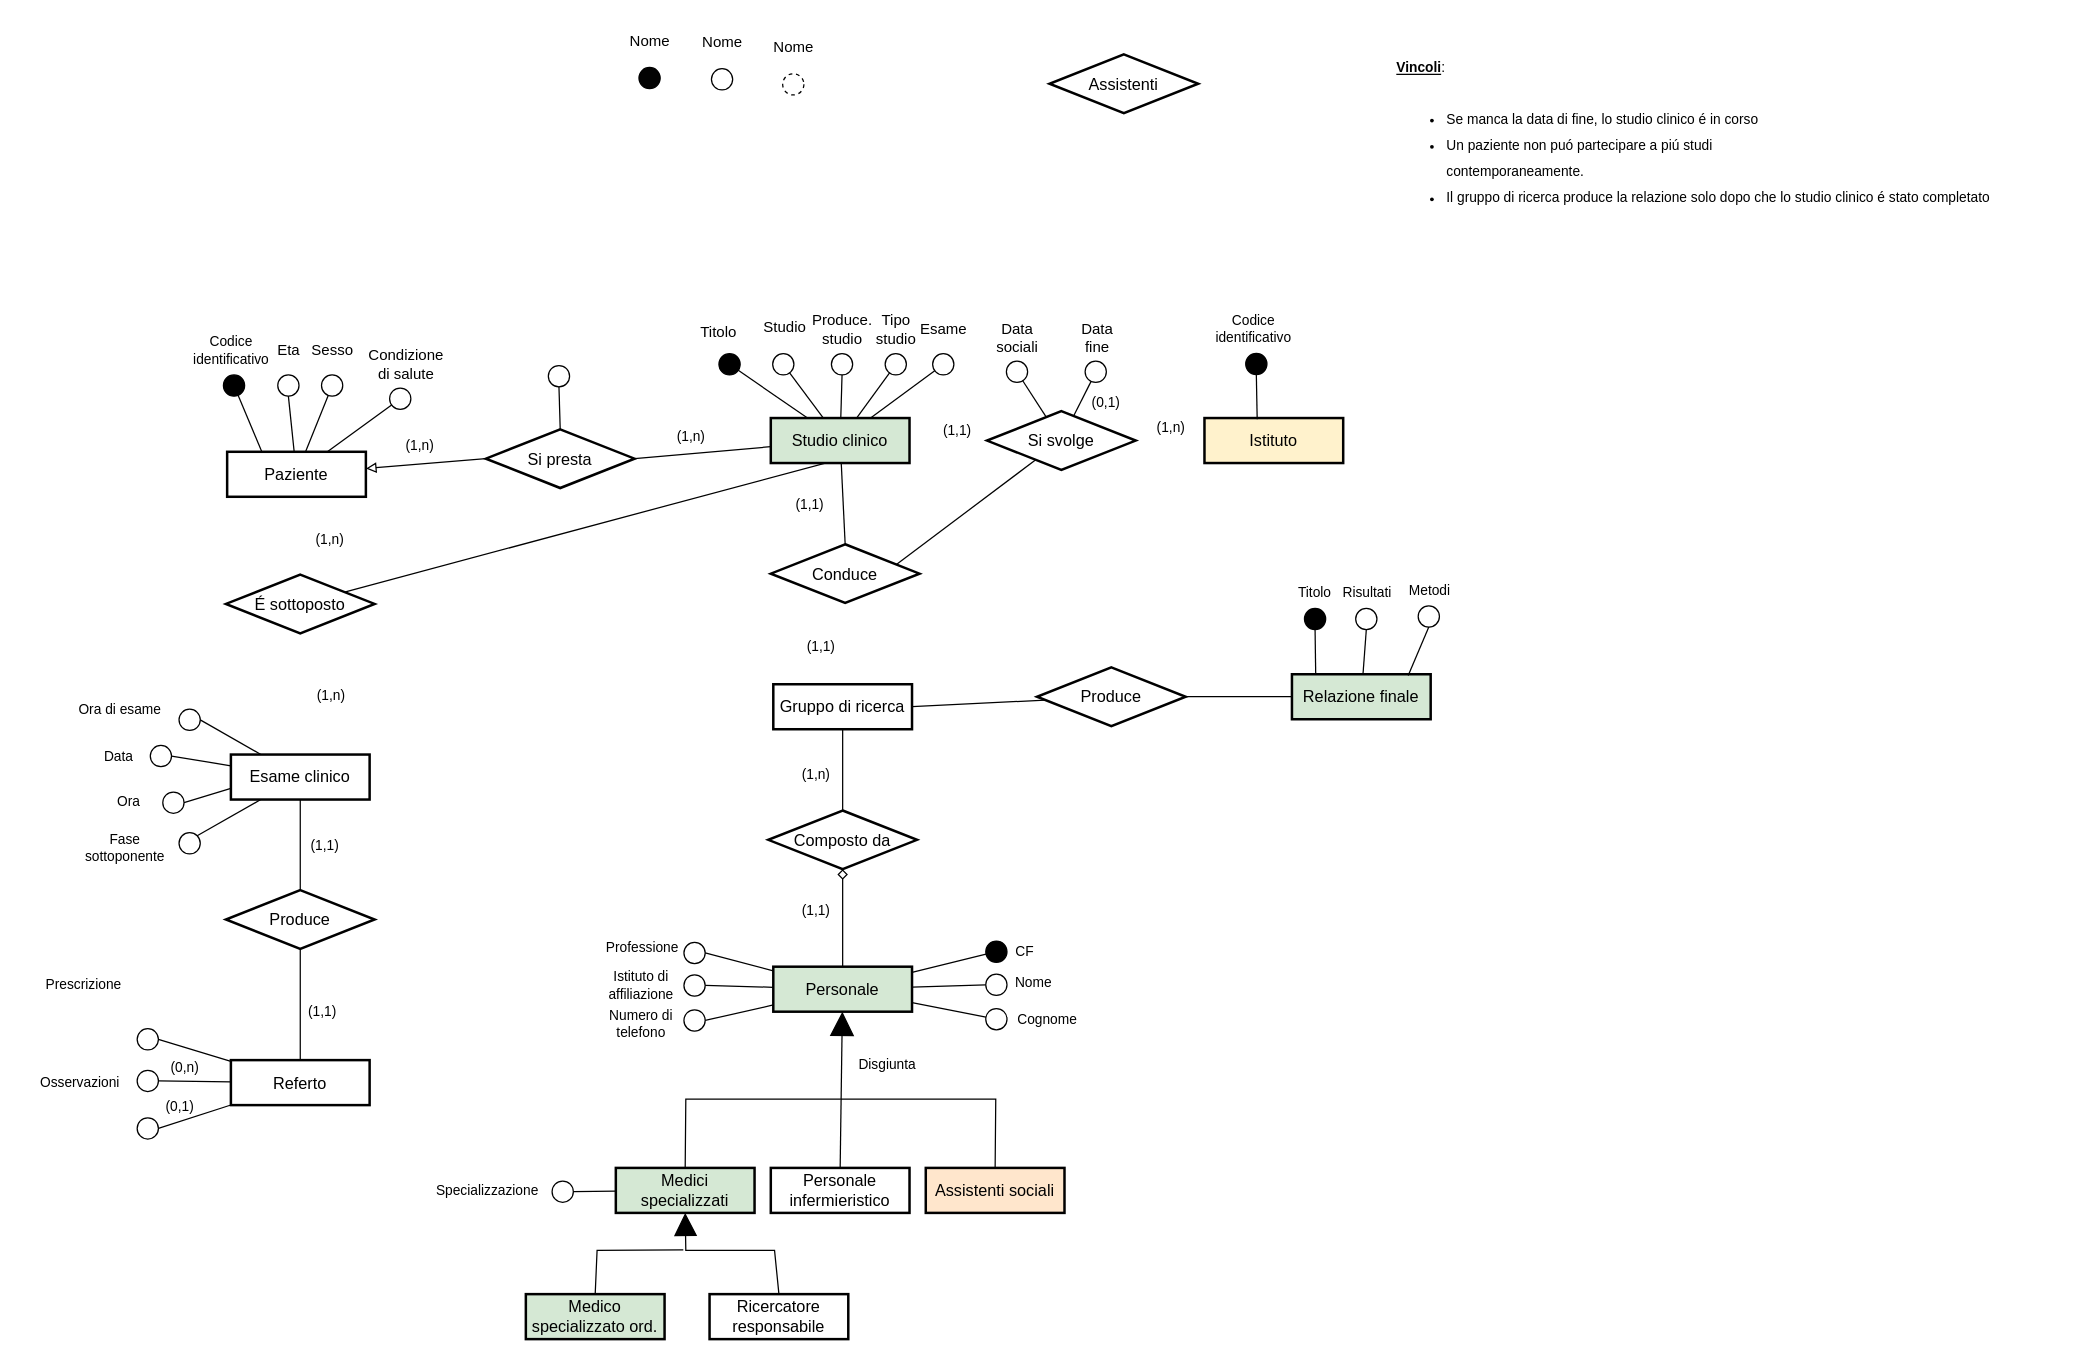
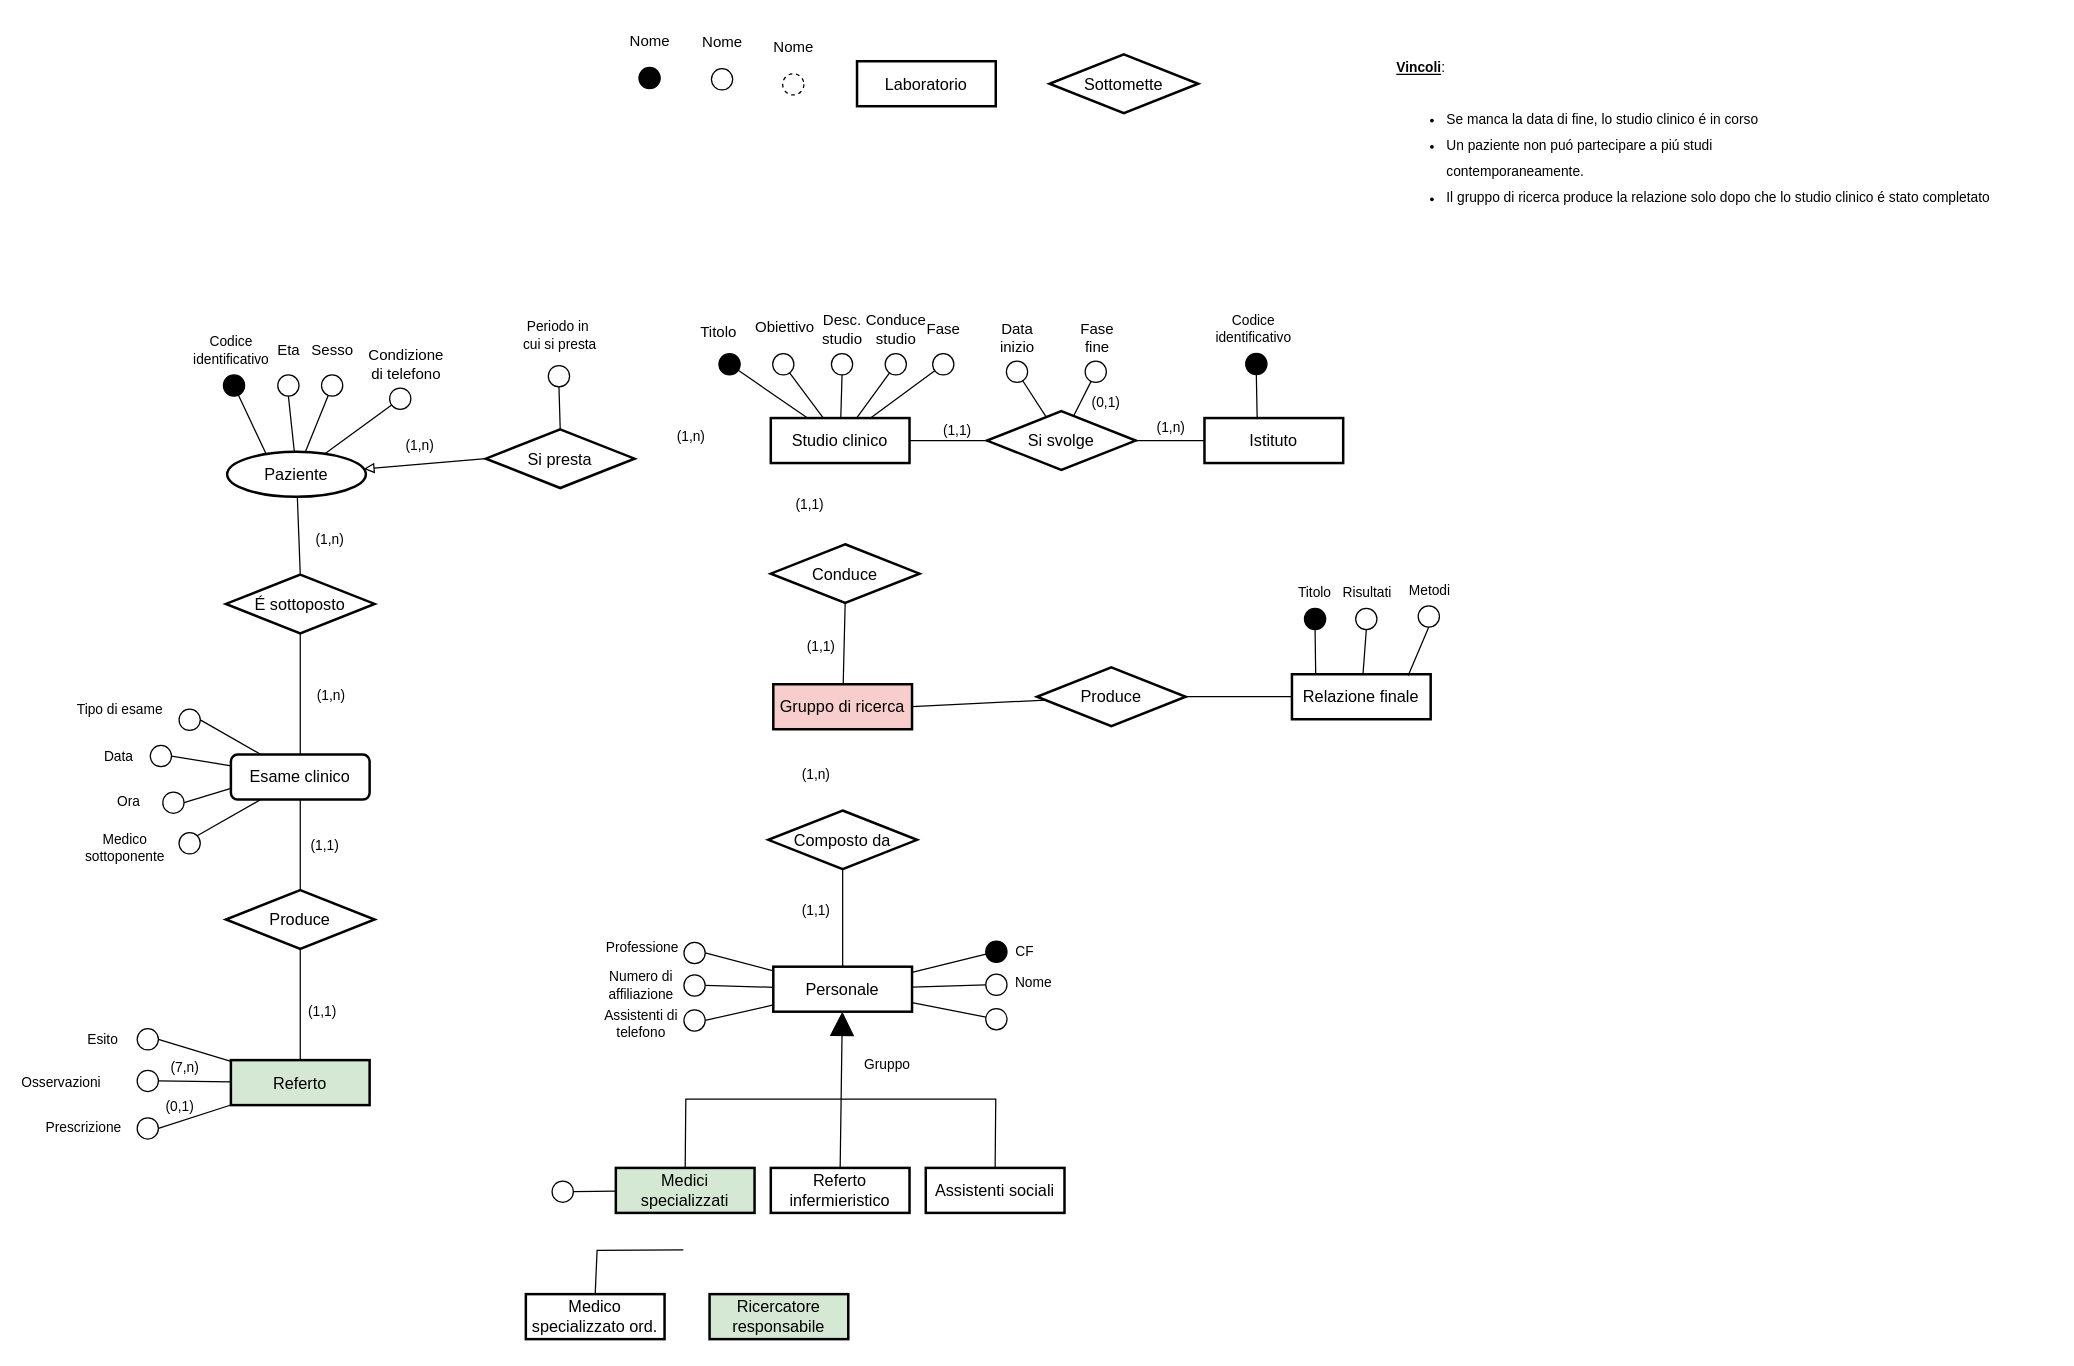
none -> (926, 84)
(1124, 84) -> (1124, 84)
(785, 328) -> (785, 328)
(843, 329) -> (843, 329)
(896, 329) -> (896, 329)
(944, 329) -> (944, 329)
none -> (559, 336)
(1018, 338) -> (1018, 338)
(1098, 338) -> (1098, 338)
(406, 364) -> (406, 364)
(840, 441) -> (840, 441)
none -> (1170, 441)
(1274, 441) -> (1274, 441)
(703, 453) -> none
(296, 474) -> (296, 474)
(843, 504) -> none
(965, 513) -> (844, 643)
(584, 528) -> (947, 441)
none -> (299, 535)
none -> (300, 694)
(1361, 697) -> (1361, 697)
(843, 707) -> (843, 707)
(120, 709) -> (120, 709)
(843, 769) -> none
(300, 777) -> (300, 777)
(125, 848) -> (125, 848)
(843, 880) -> (843, 875)
(83, 985) -> (83, 1129)
(641, 986) -> (641, 986)
(843, 989) -> (843, 989)
(1046, 1019) -> none
(641, 1024) -> (641, 1024)
none -> (92, 1040)
(888, 1064) -> (888, 1064)
(185, 1068) -> (185, 1068)
(79, 1083) -> (61, 1083)
(300, 1083) -> (300, 1083)
(486, 1191) -> none
(840, 1191) -> (840, 1191)
(995, 1191) -> (995, 1191)
(745, 1251) -> none
(595, 1317) -> (595, 1317)
(779, 1317) -> (779, 1317)
